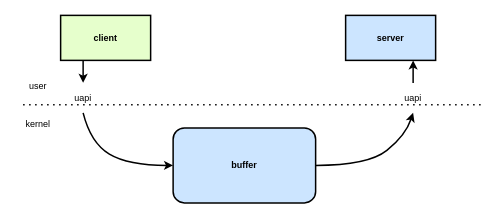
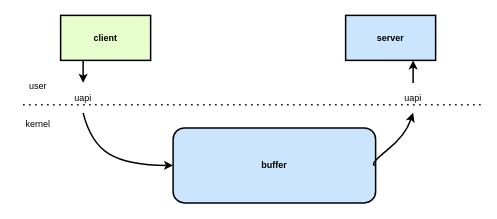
(244, 165) -> (274, 165)
